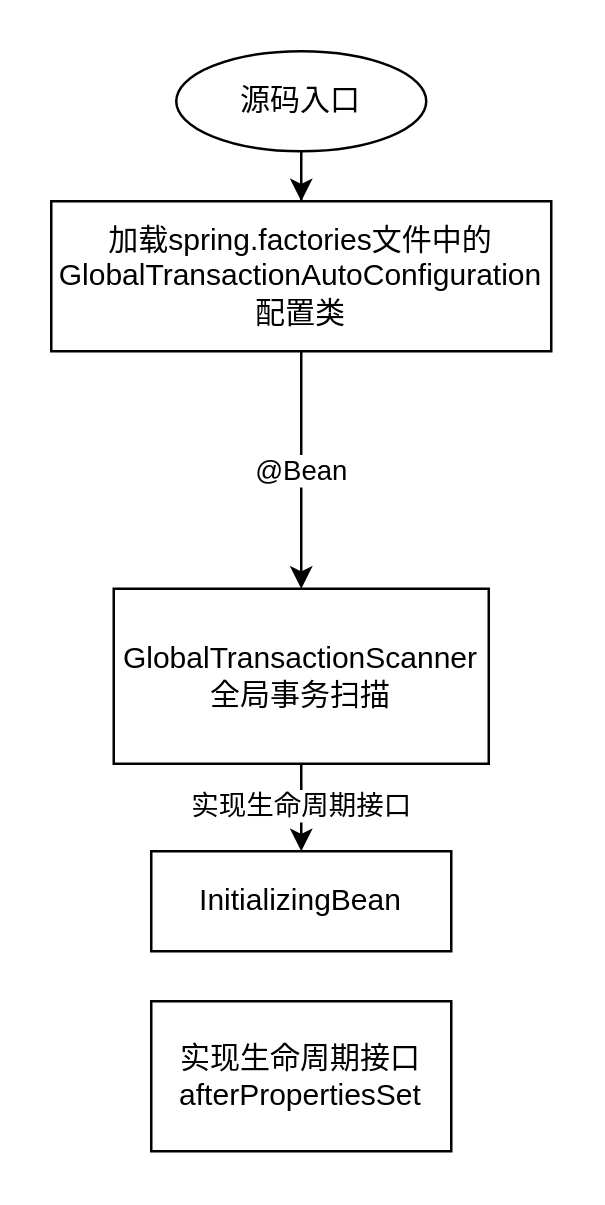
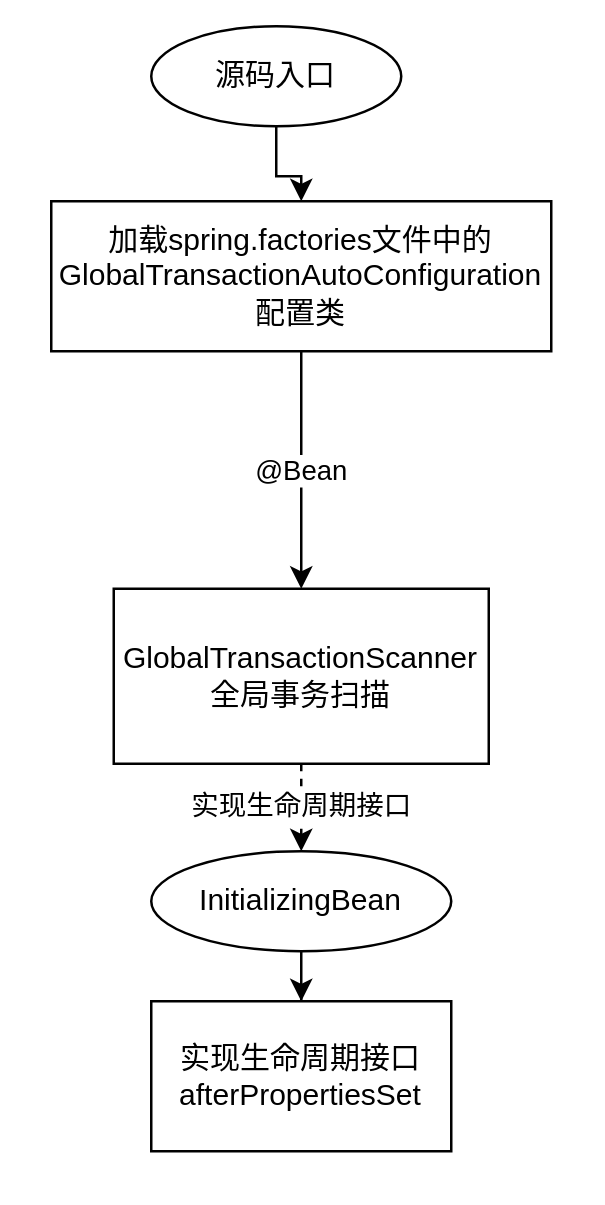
(301, 101) -> (276, 76)
(301, 780) -> (301, 780)
(301, 901) -> (301, 901)
none -> (301, 984)
